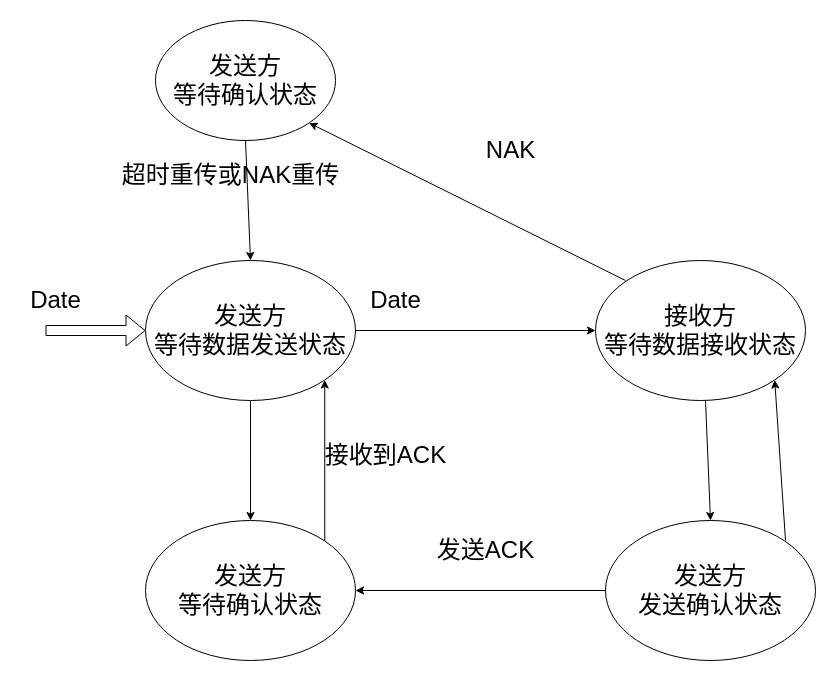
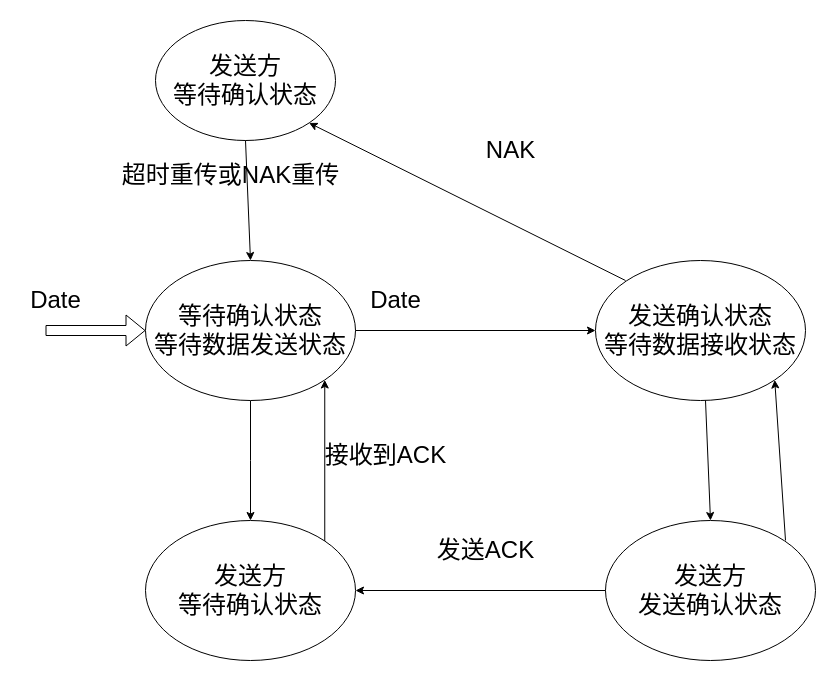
(251, 331) -> (251, 331)
(701, 331) -> (701, 331)
